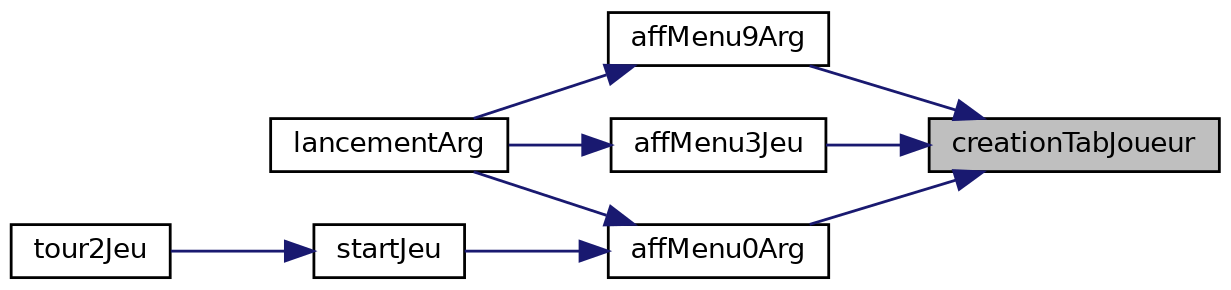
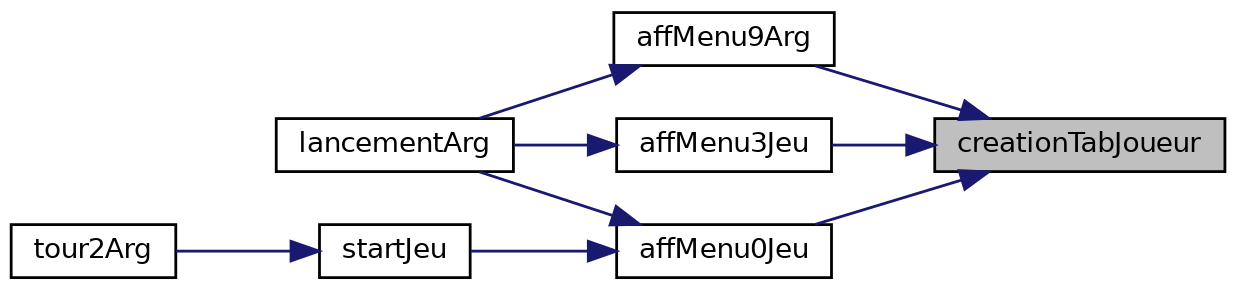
(91, 251) -> (93, 251)
(718, 251) -> (724, 251)
